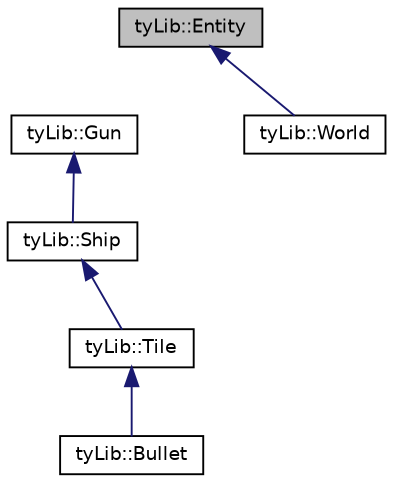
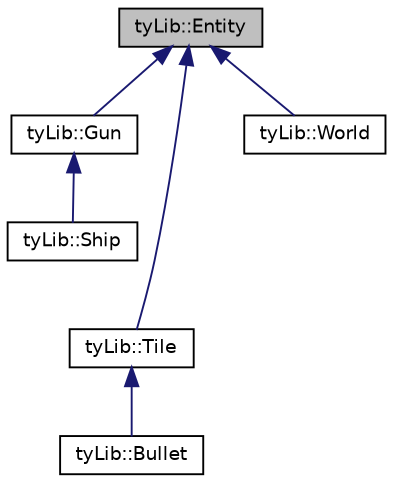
none -> (125, 87)
(107, 303) -> (166, 199)
